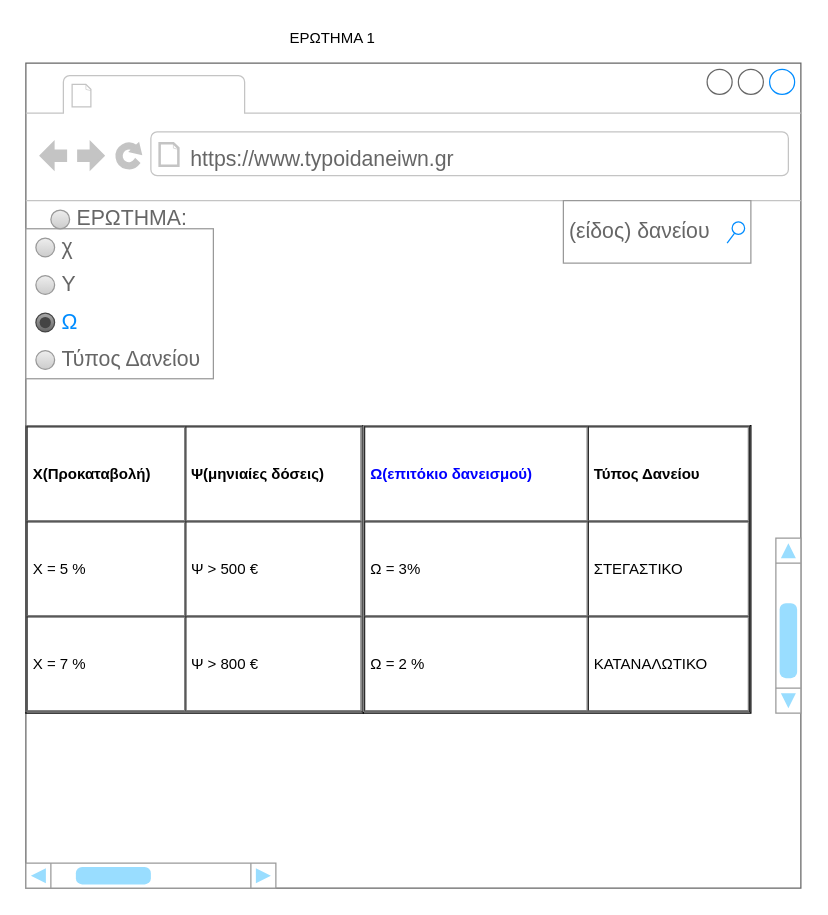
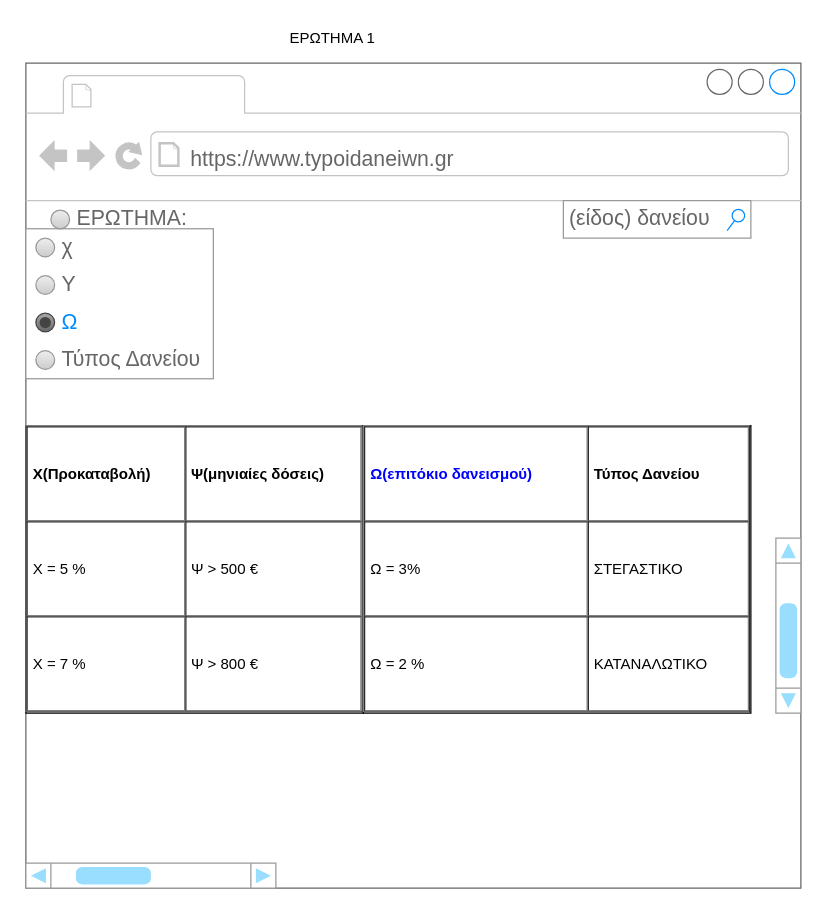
(657, 232) -> (657, 219)
